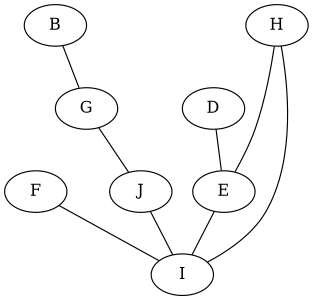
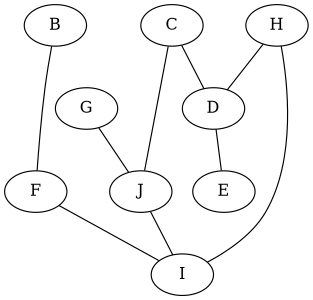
none -> (172, 25)
(71, 67) -> (43, 108)
(261, 111) -> (245, 67)
(203, 233) -> none
